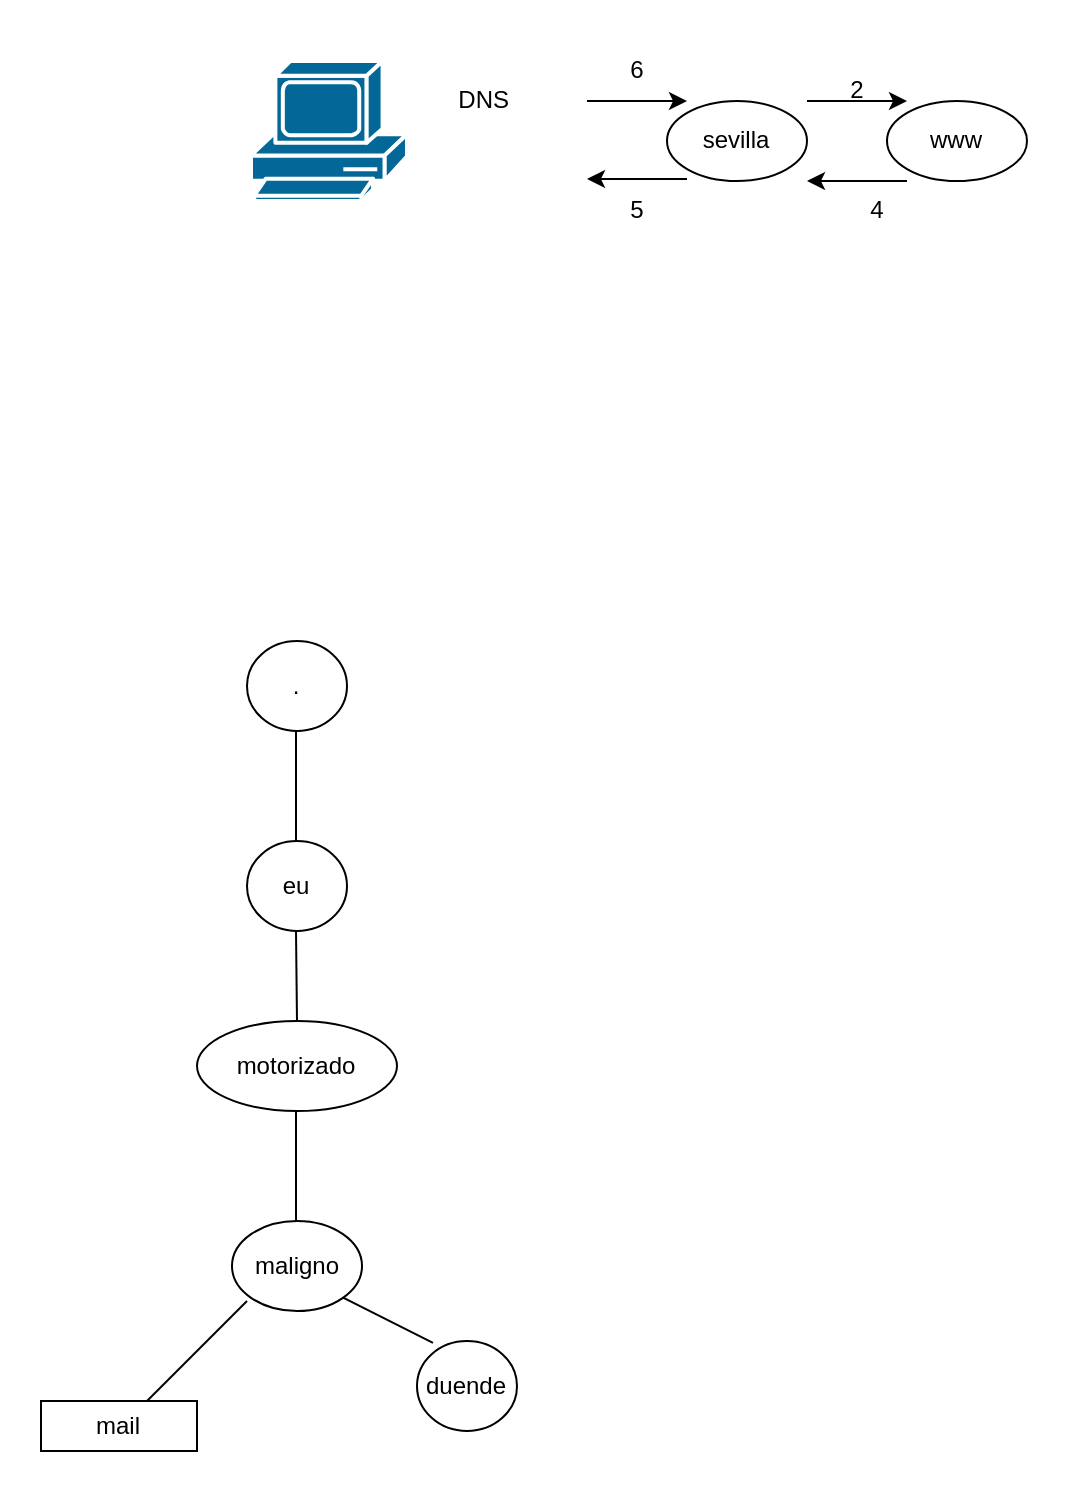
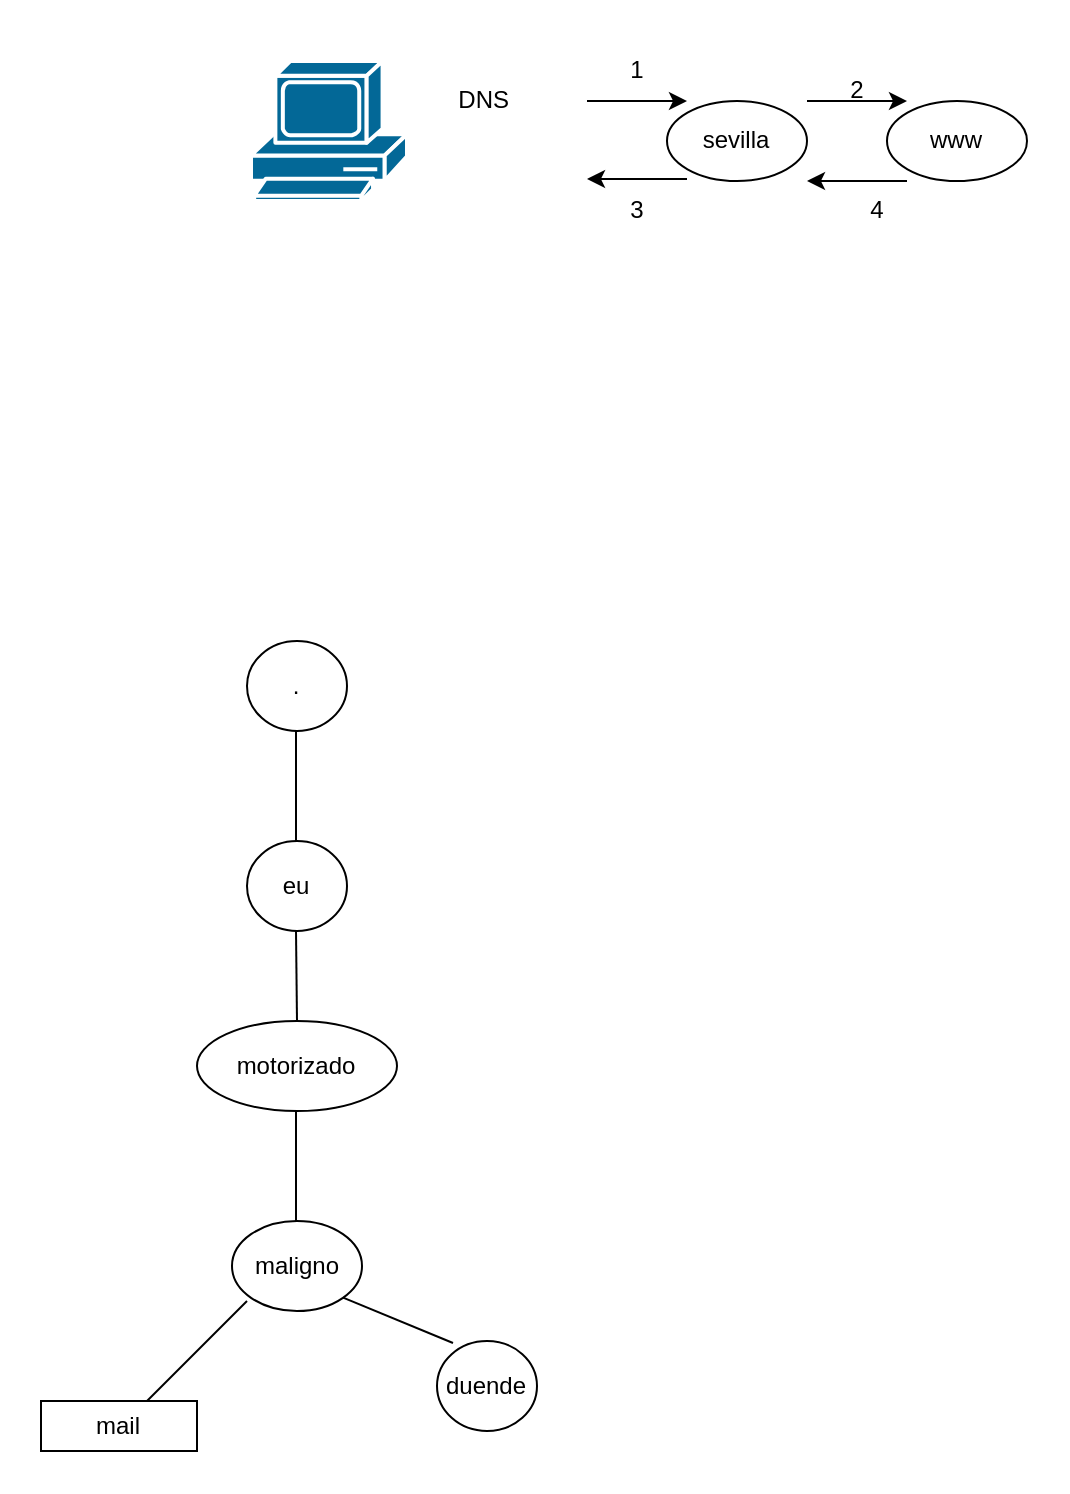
(638, 71) -> (638, 71)
(638, 211) -> (638, 211)
(467, 1386) -> (487, 1386)
